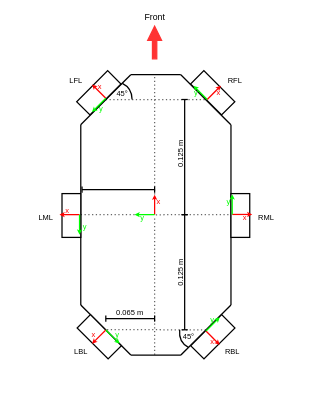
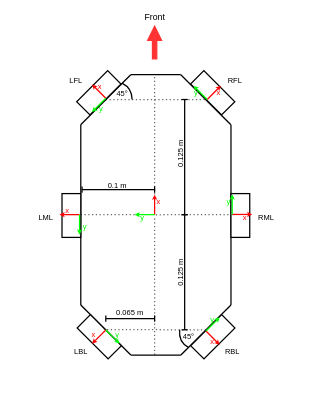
none -> (117, 183)
